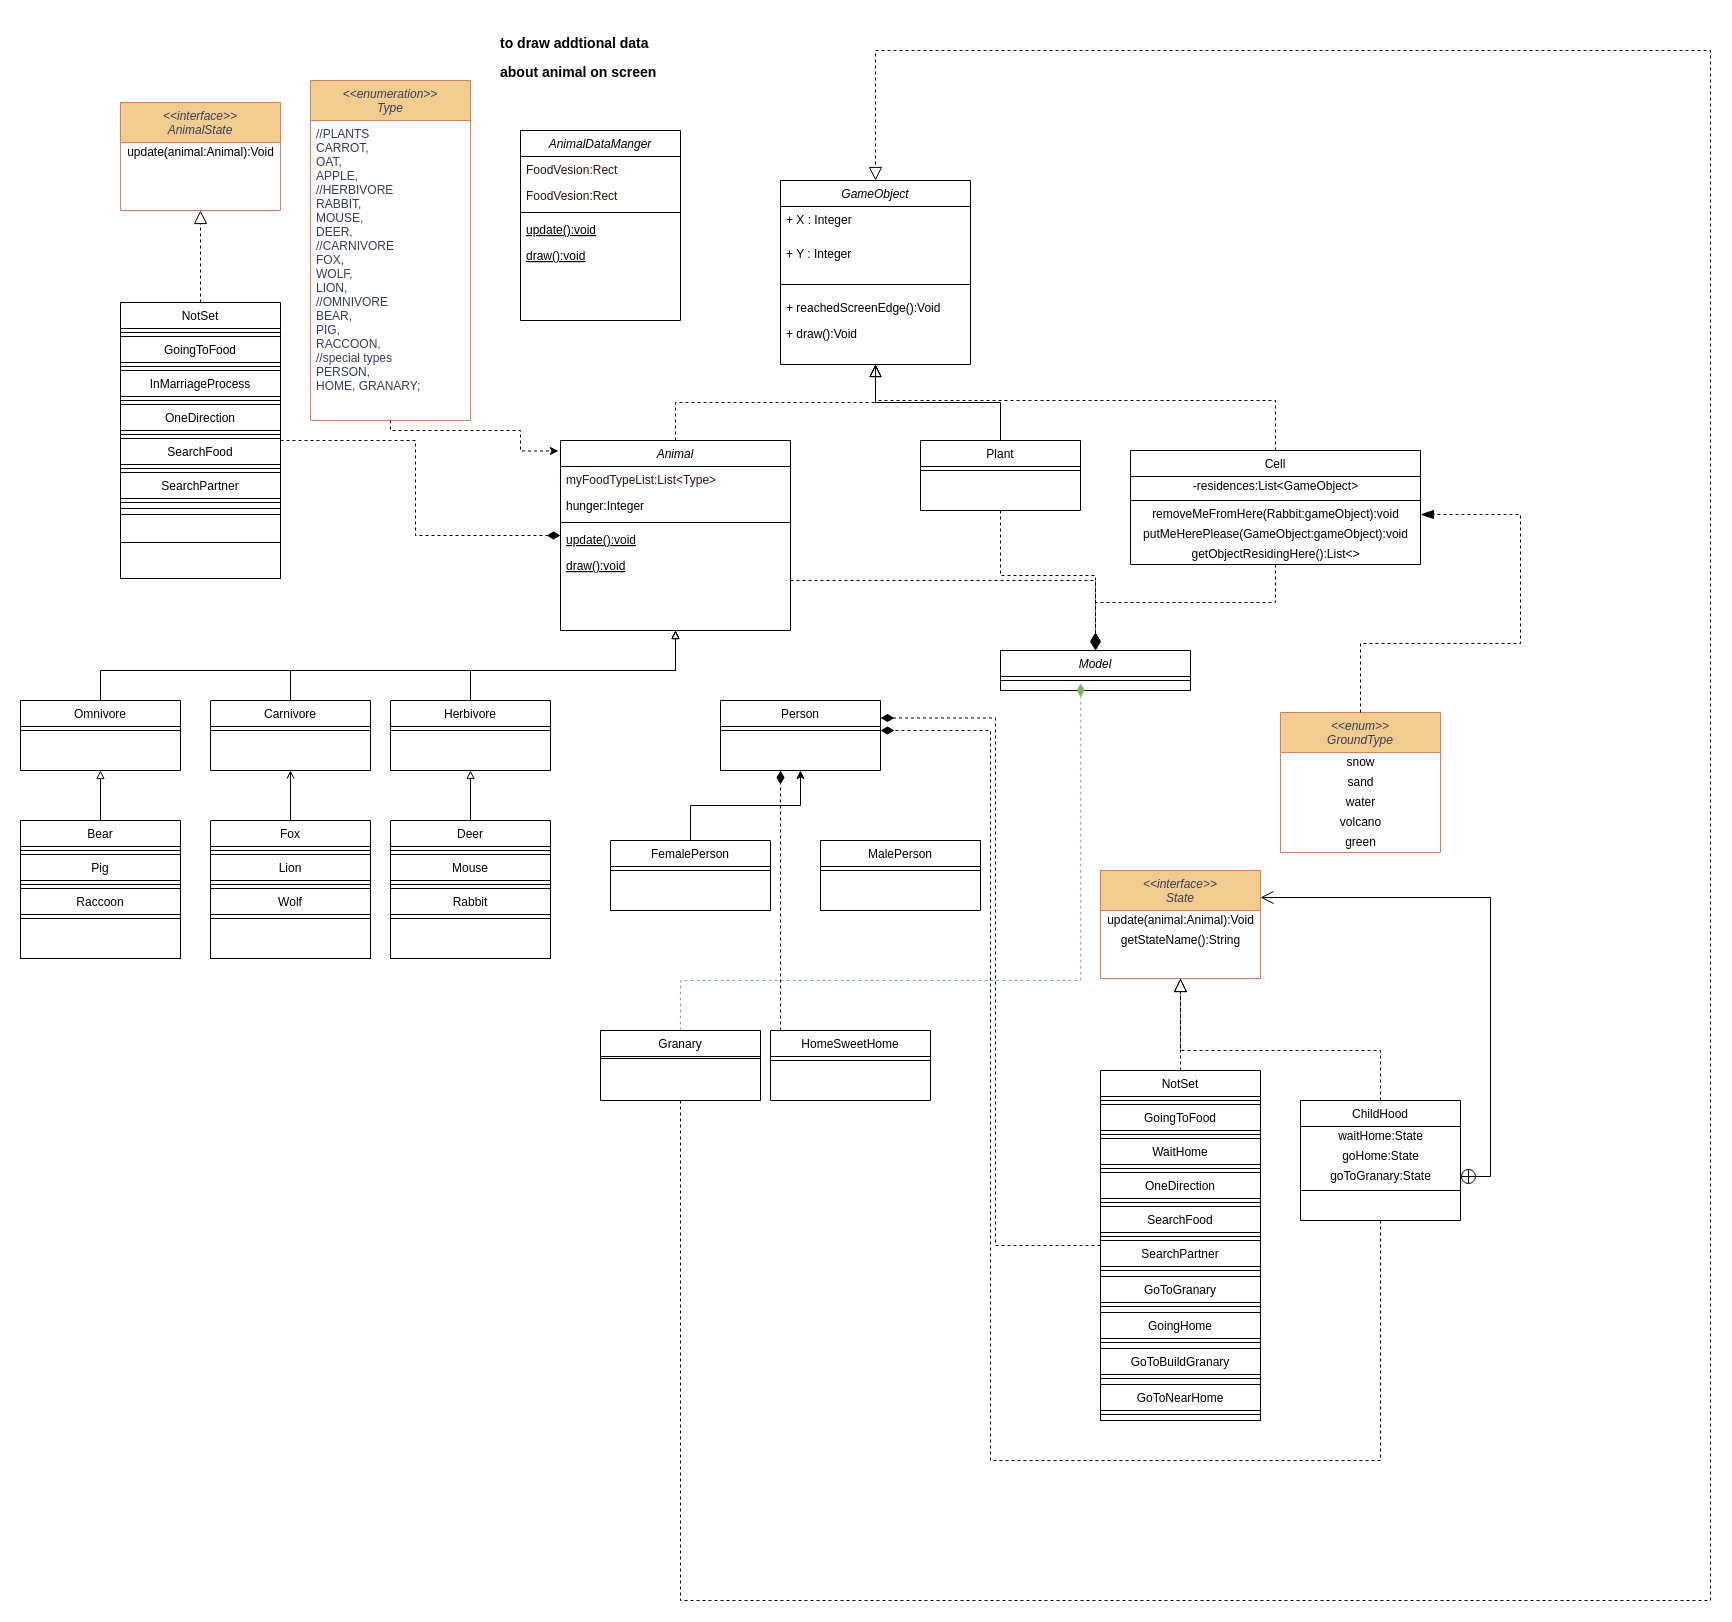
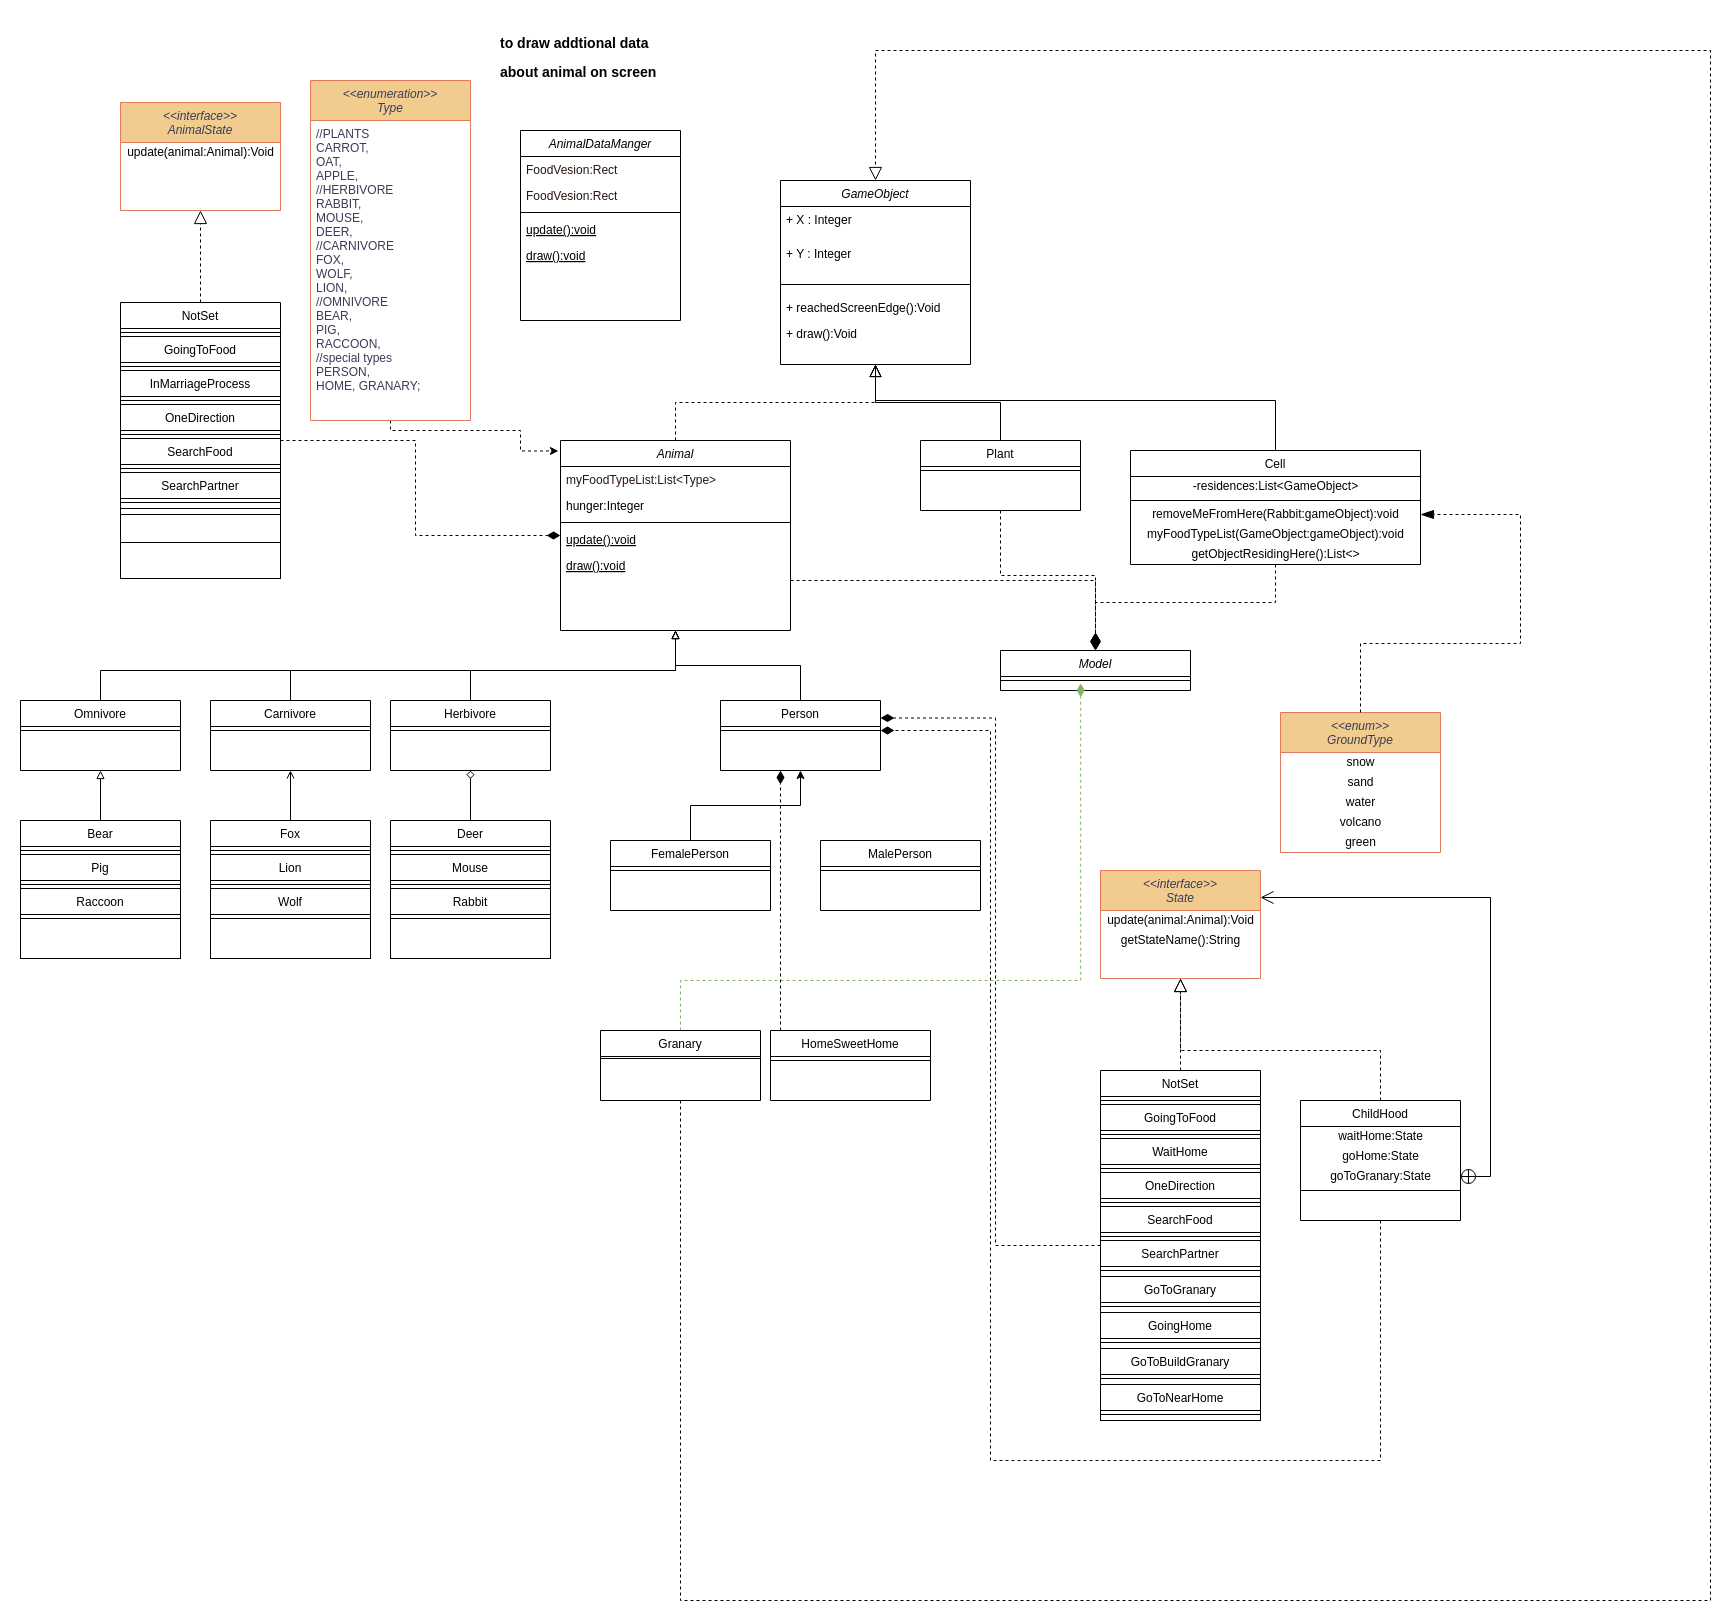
(1101, 401) -> (1101, 401)
(1276, 535) -> (1276, 535)
none -> (757, 666)
(471, 780) -> (471, 779)
